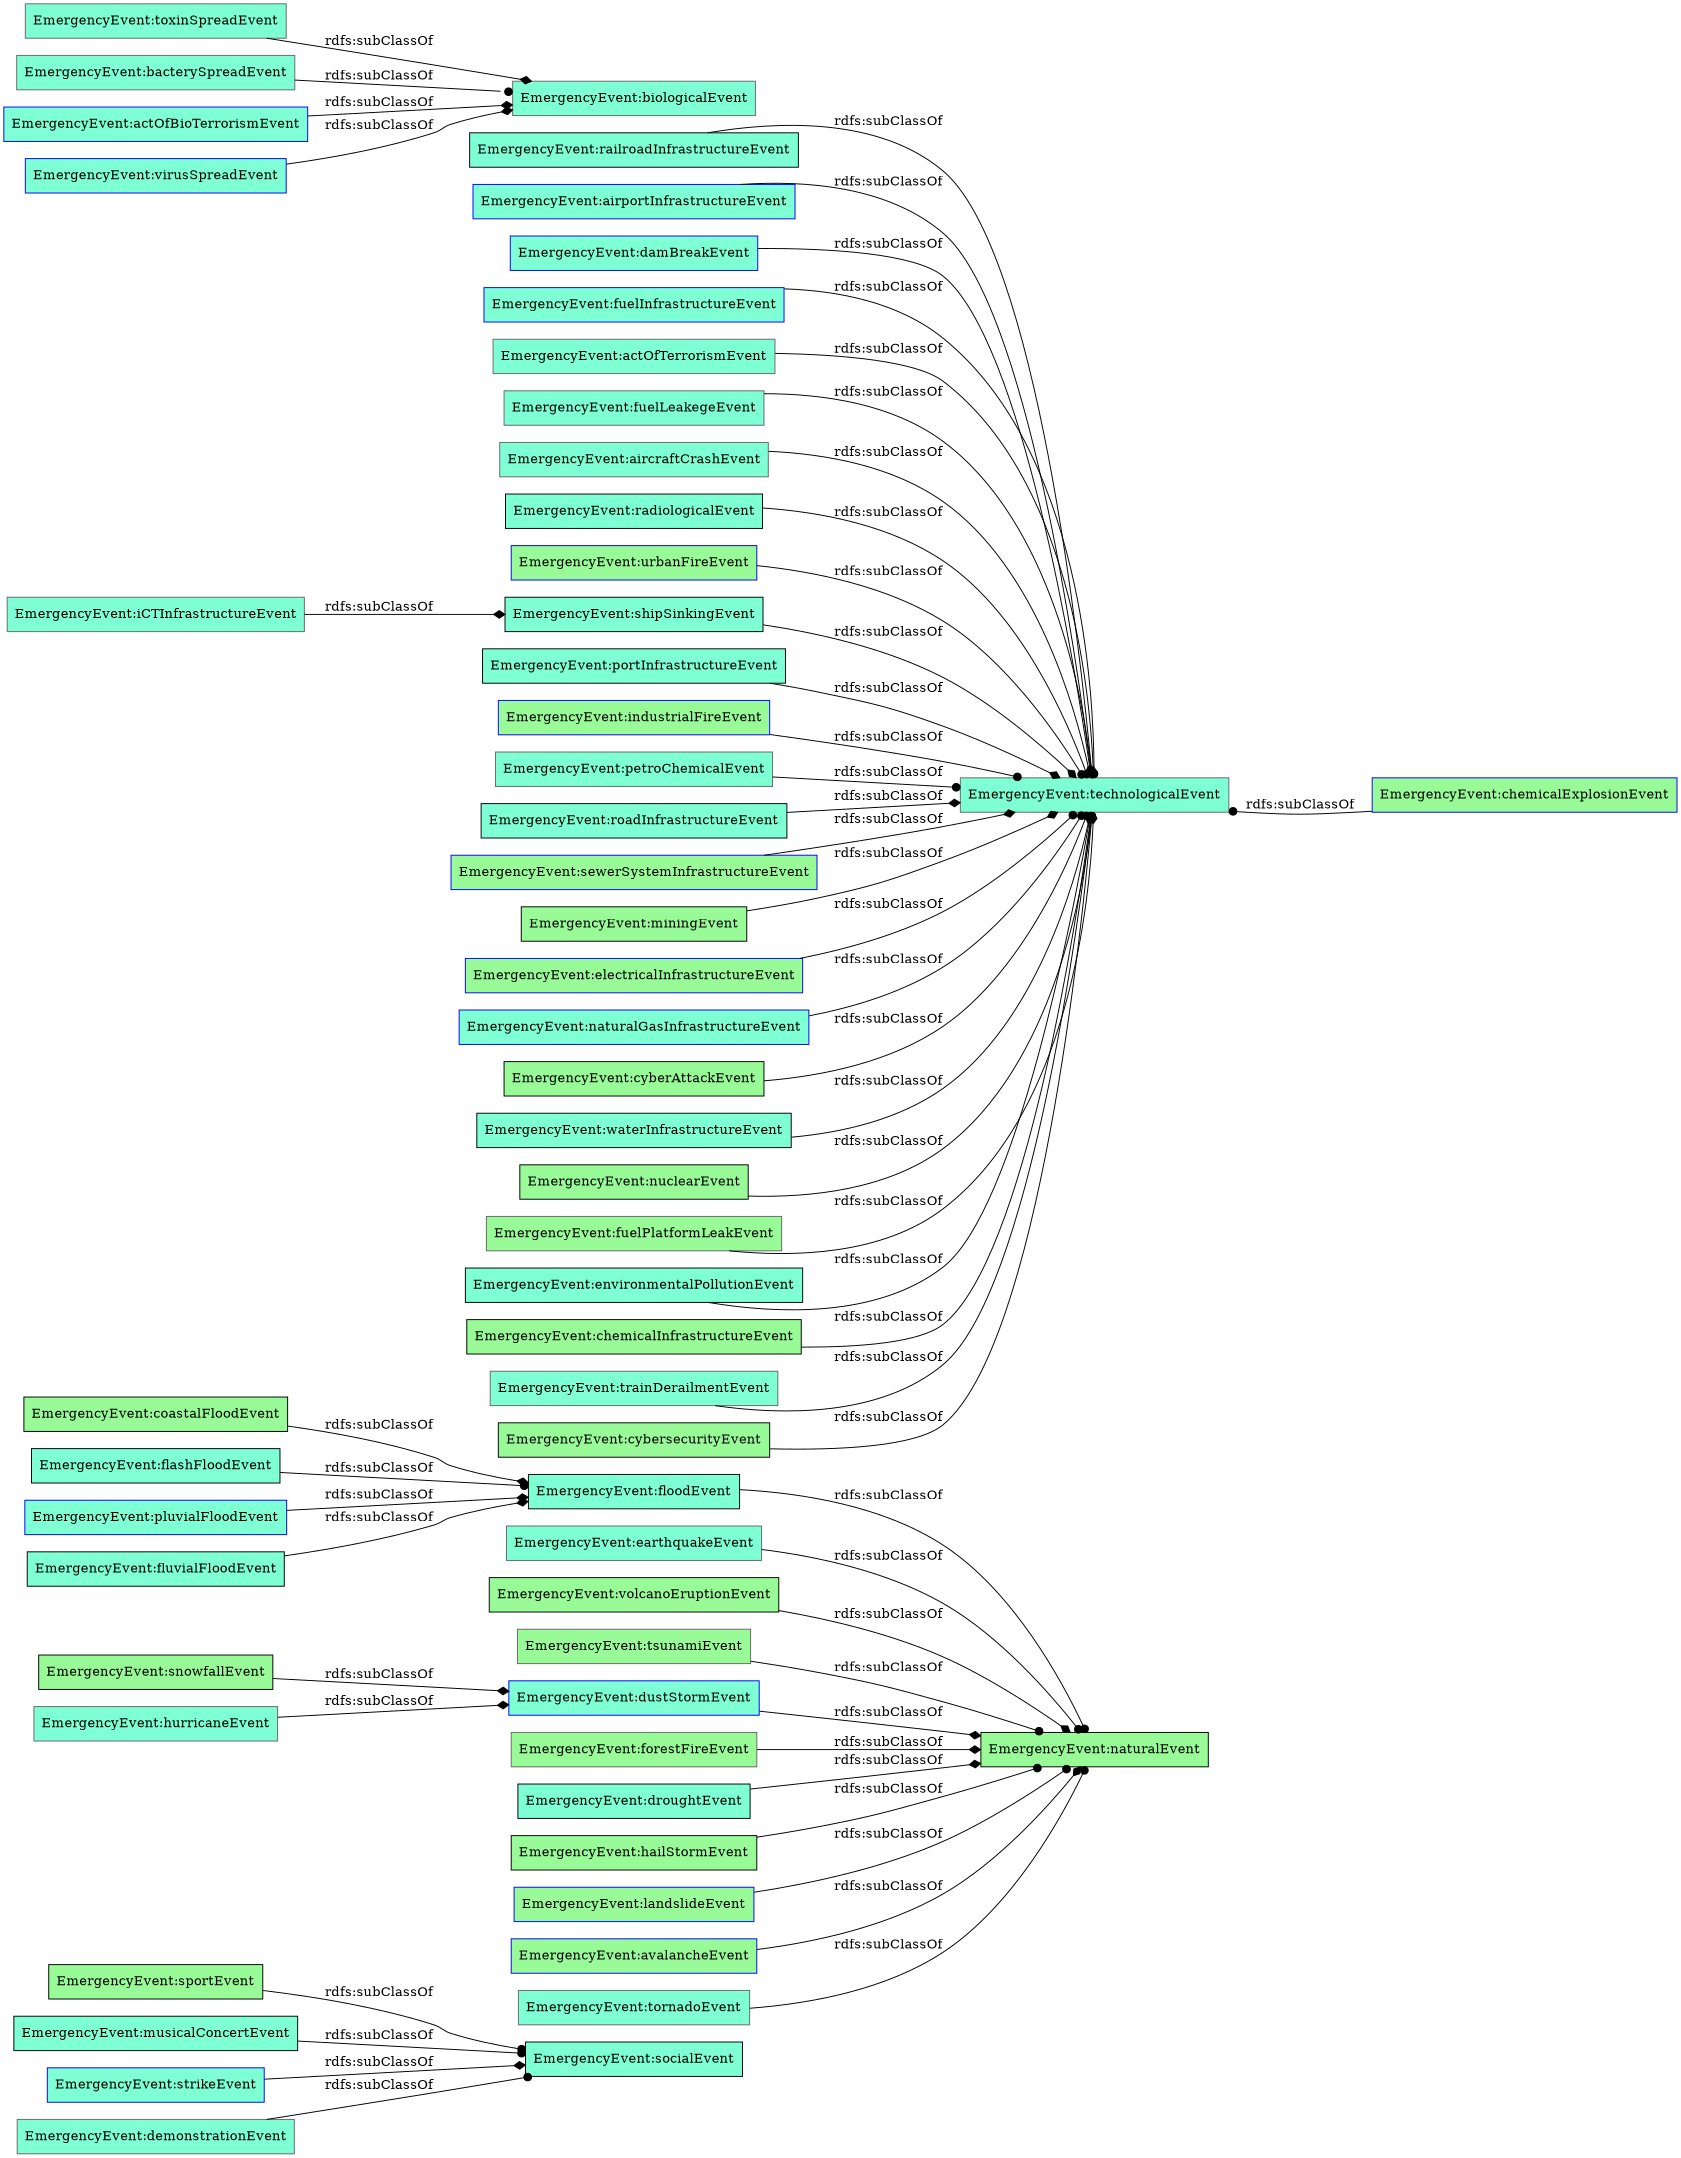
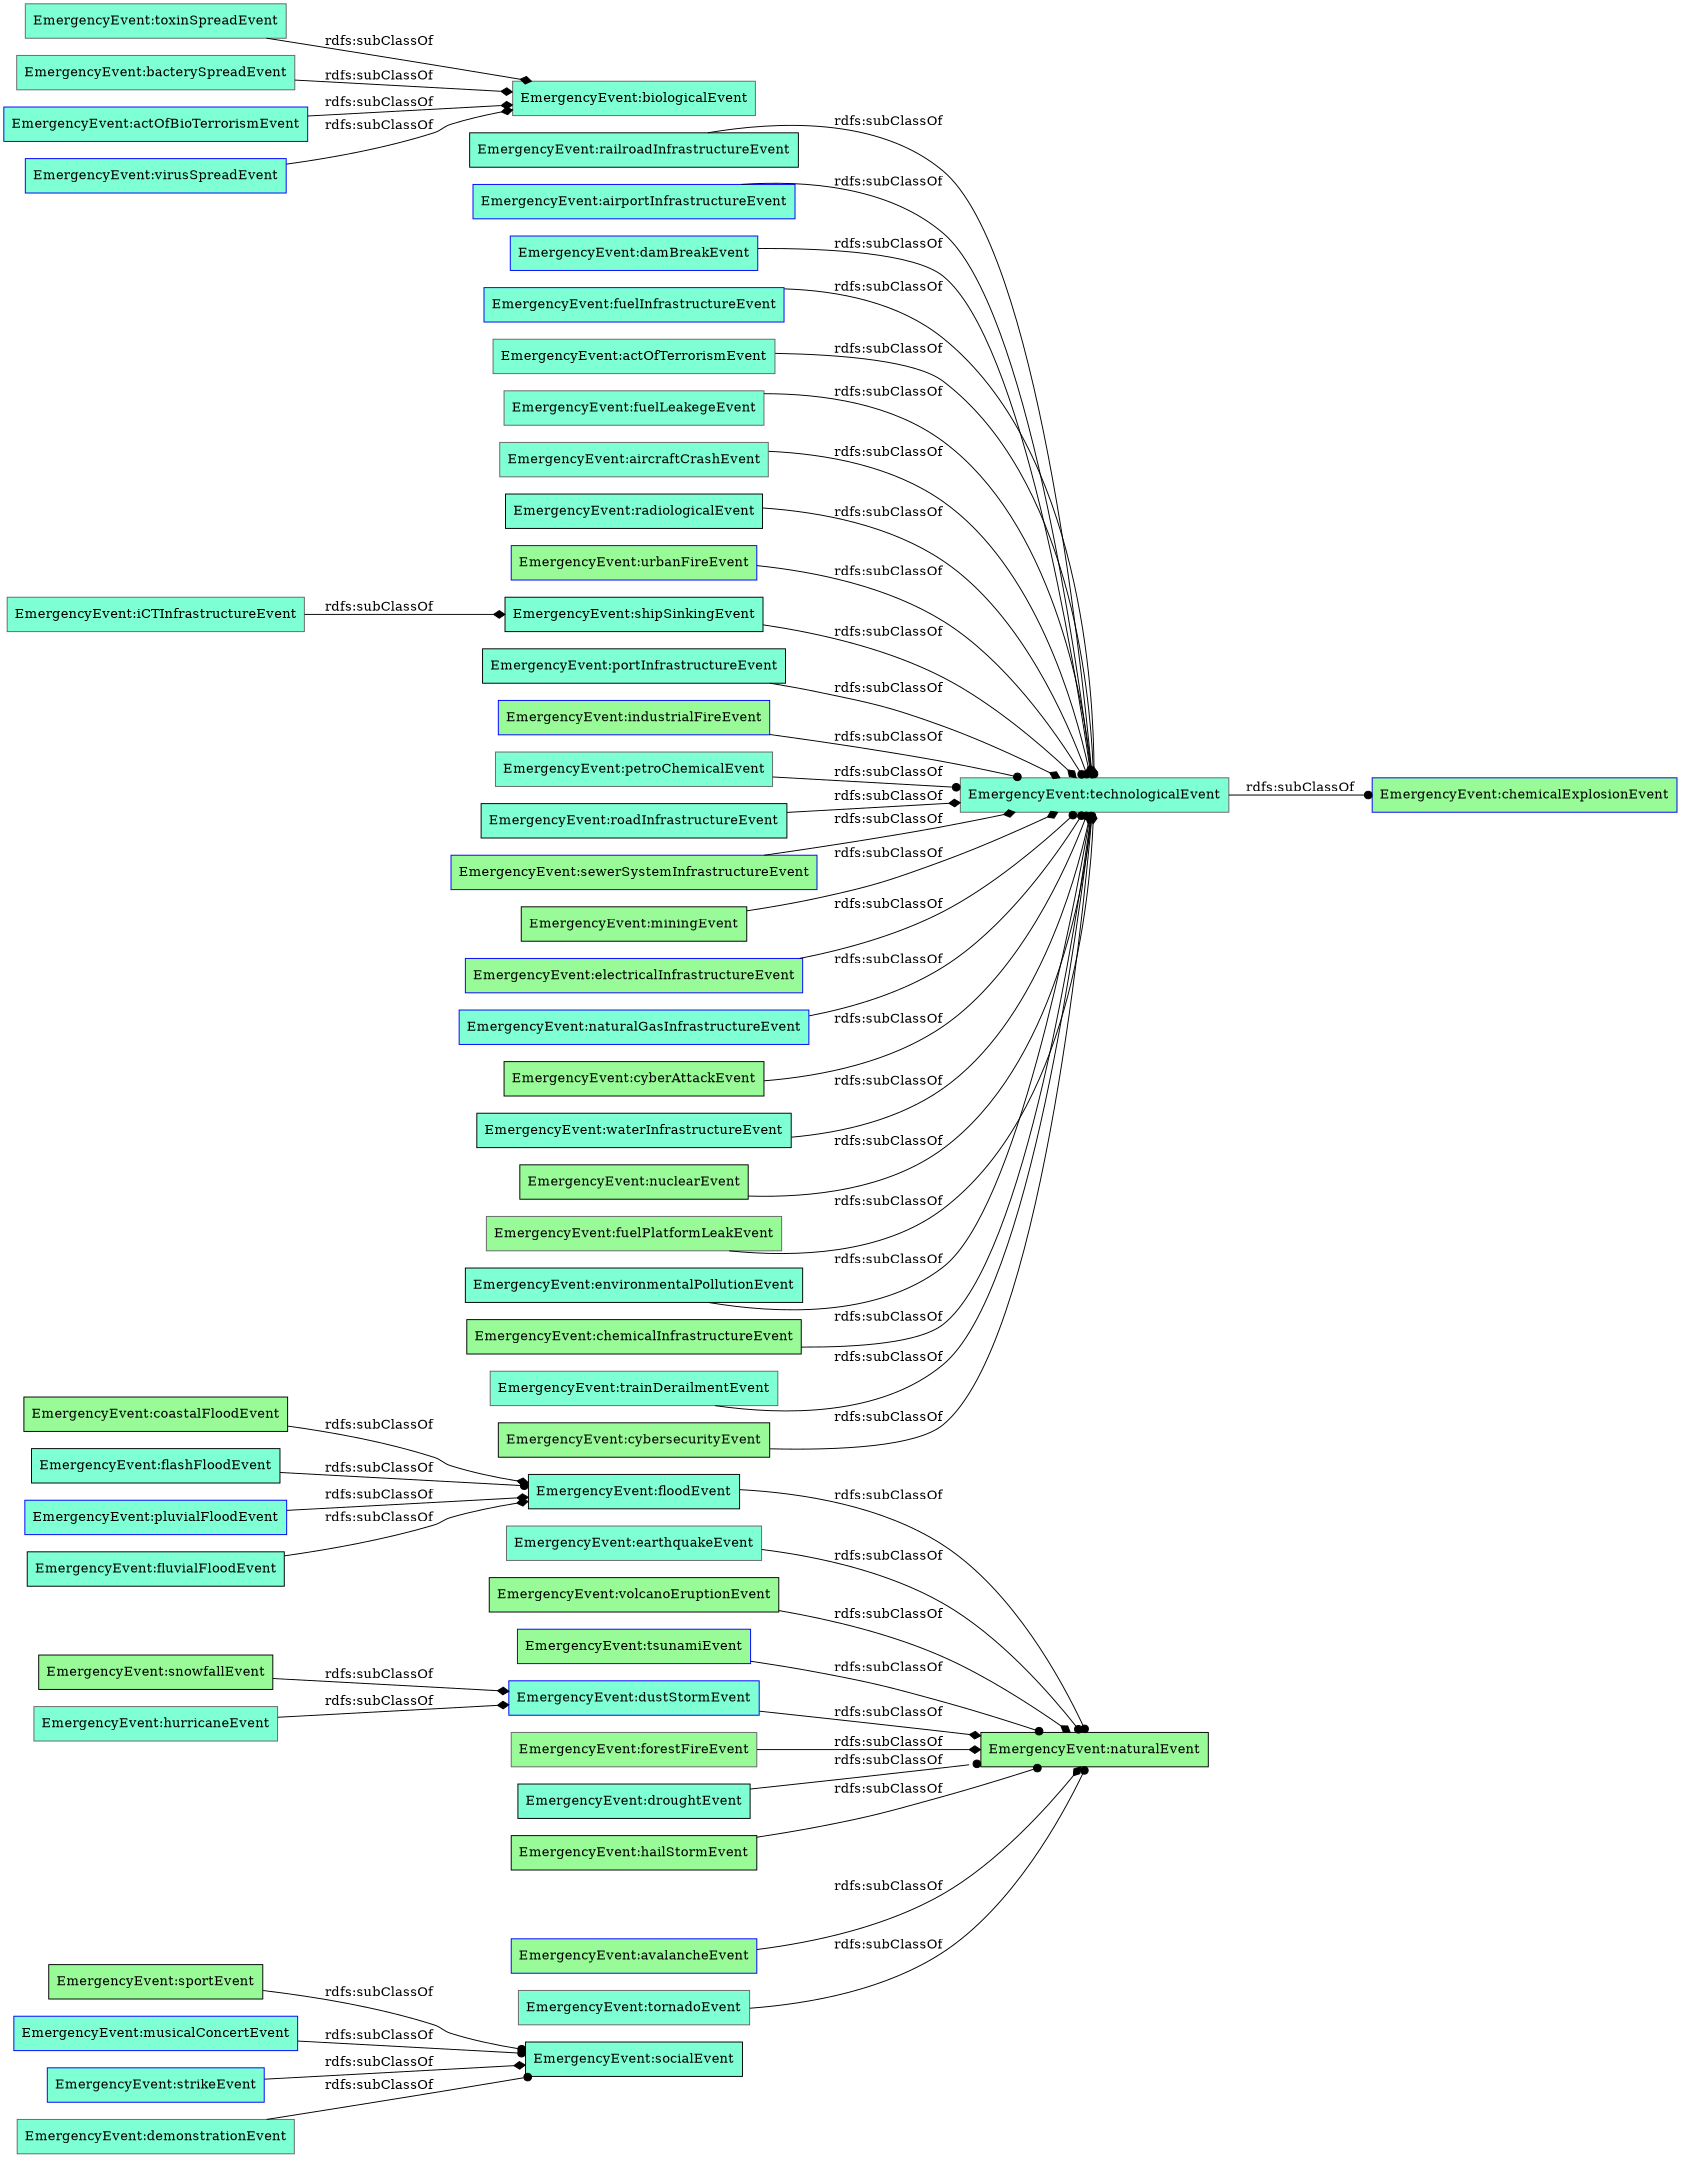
(398, 86) -> (398, 86)
(1304, 814) -> (1297, 795)
(634, 1646) -> (634, 1646)
(860, 1777) -> (860, 1777)
(634, 1904) -> none
(156, 2033) -> (156, 2033)
